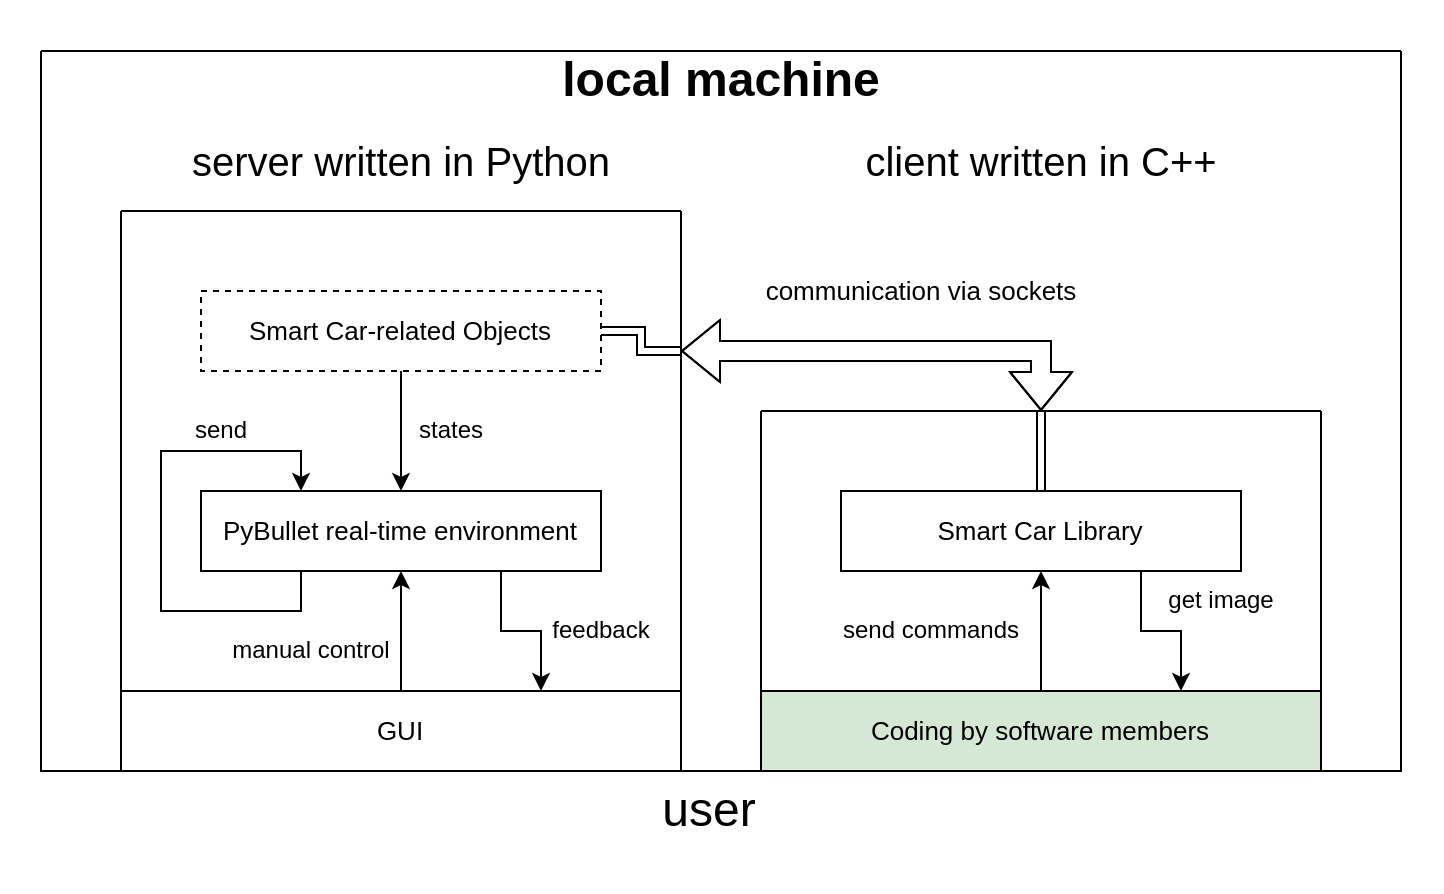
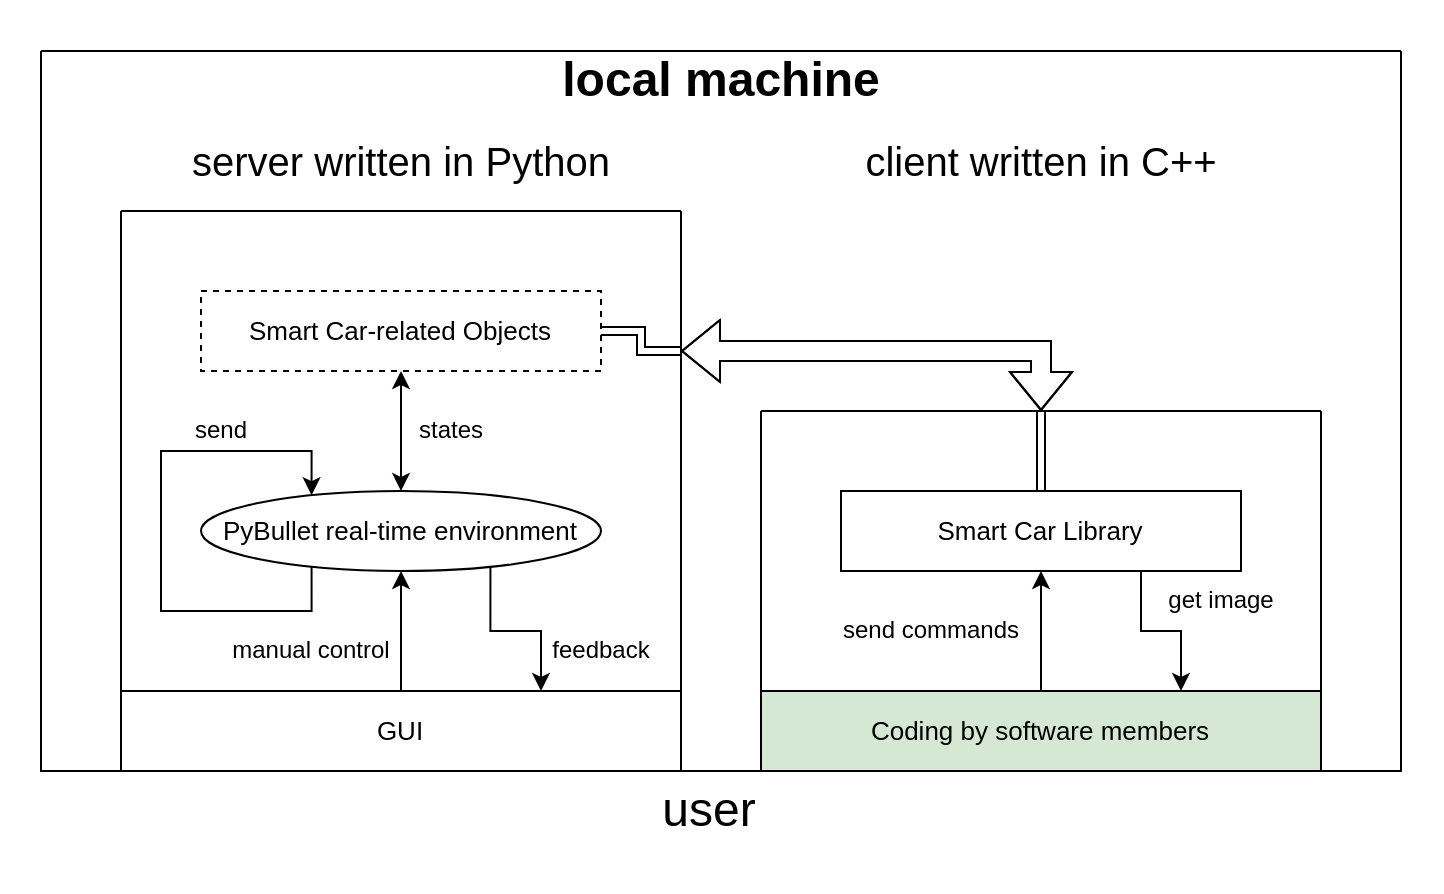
(921, 291) -> none
(401, 379) -> (401, 386)
(401, 531) -> (401, 531)
(601, 631) -> (601, 651)
